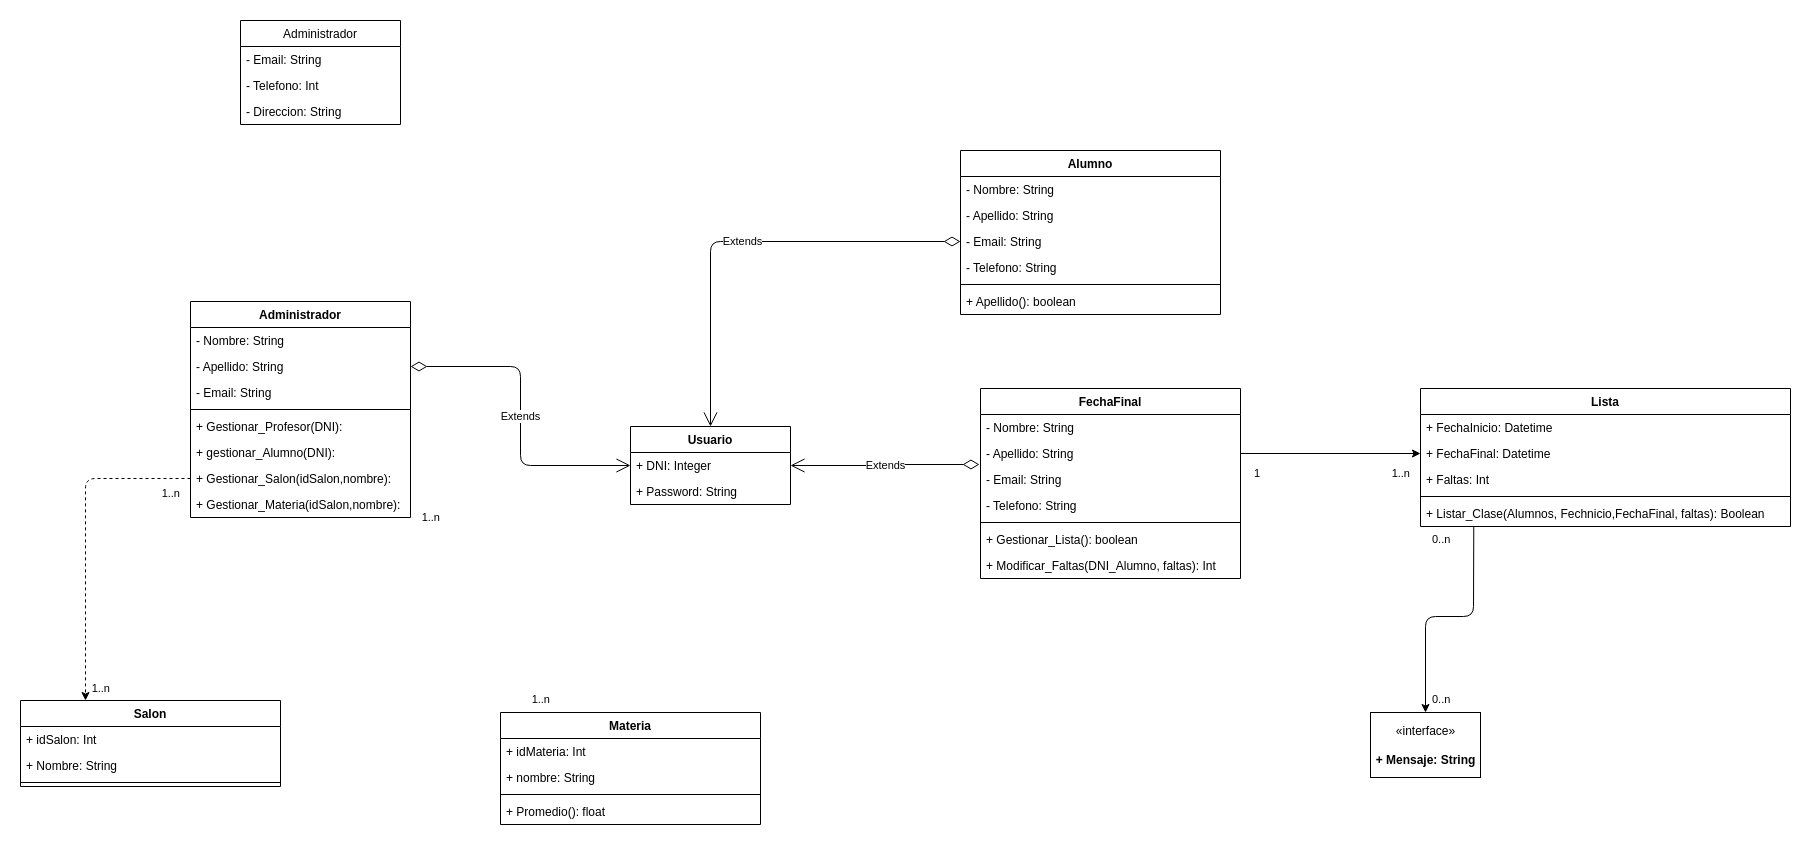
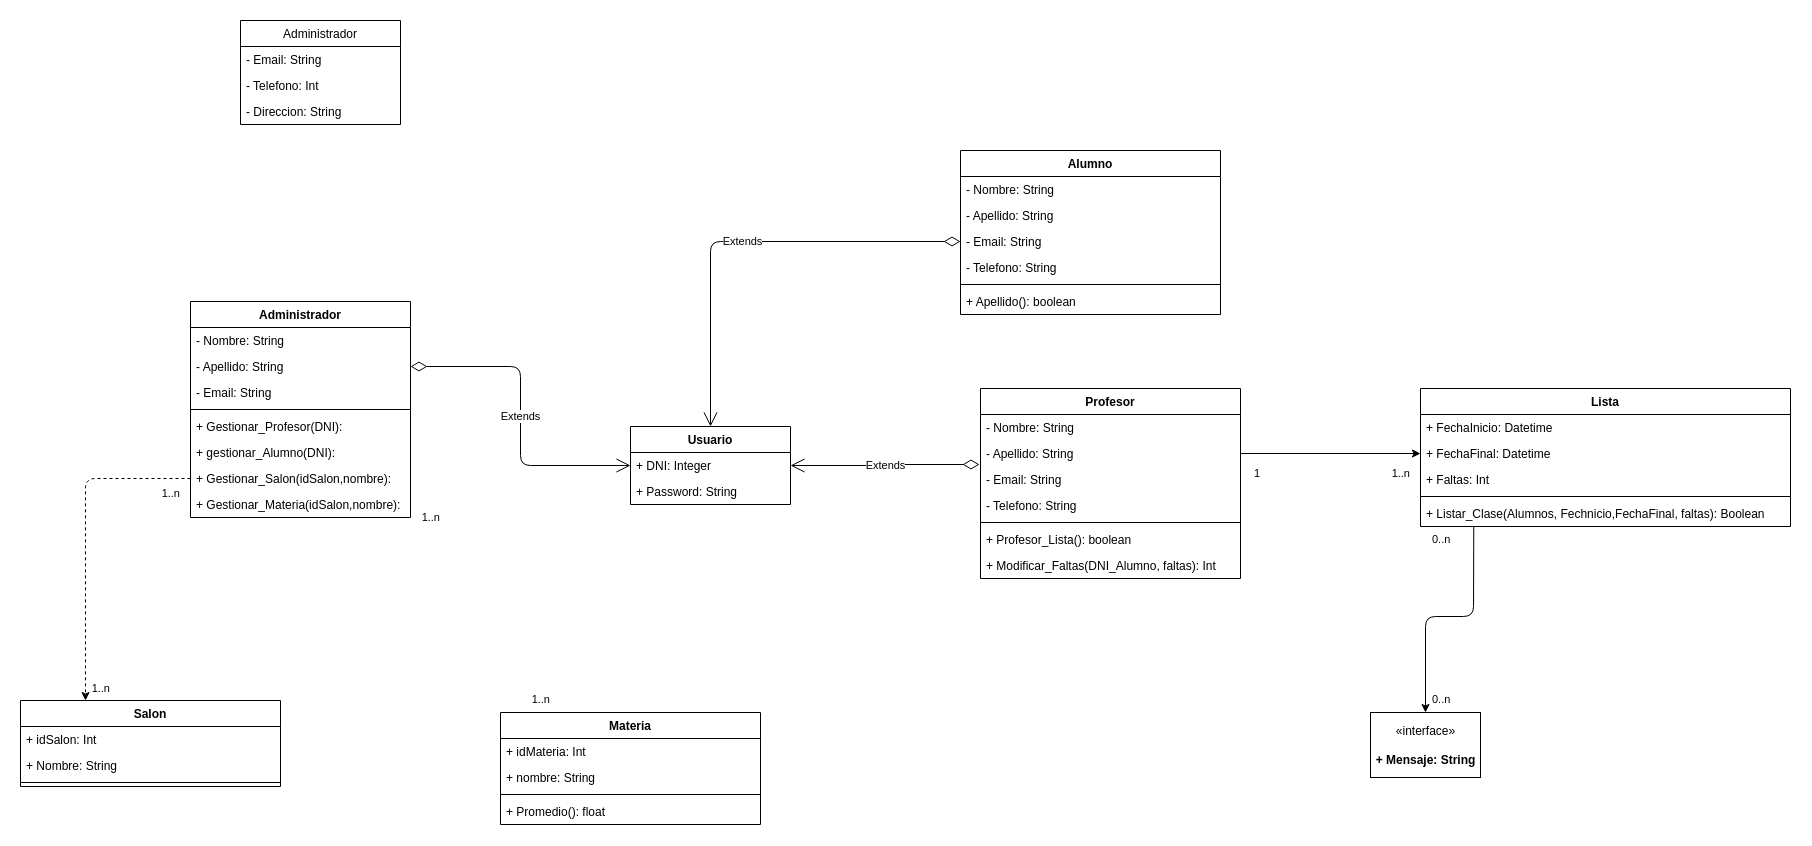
(1110, 402) -> (1110, 402)
(1071, 540) -> (1069, 540)
